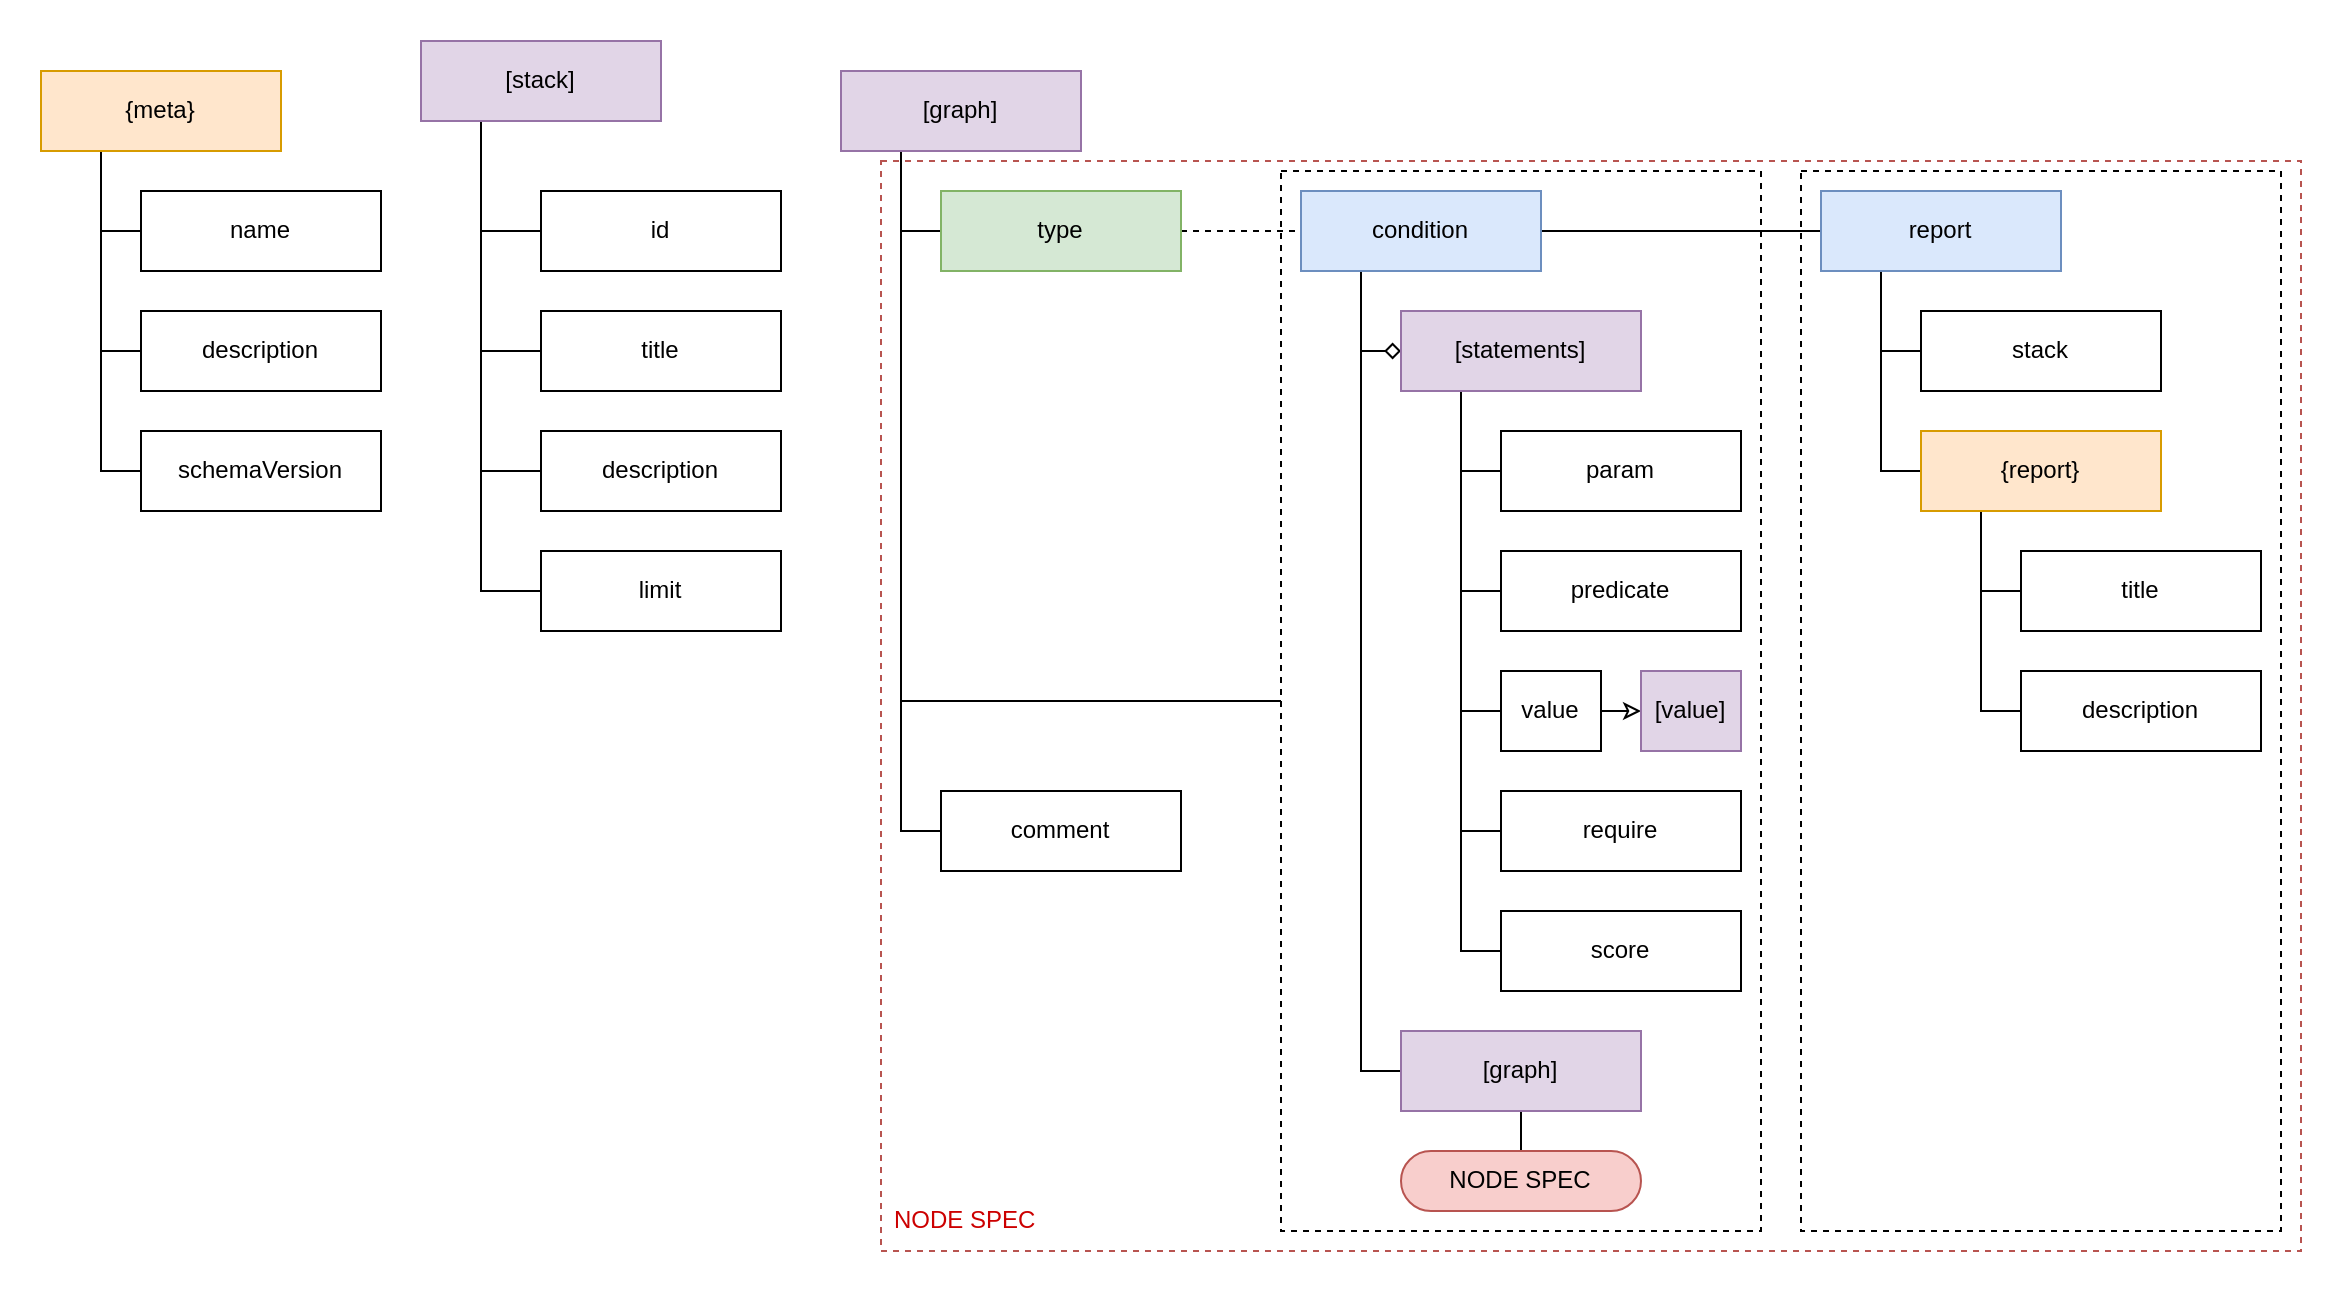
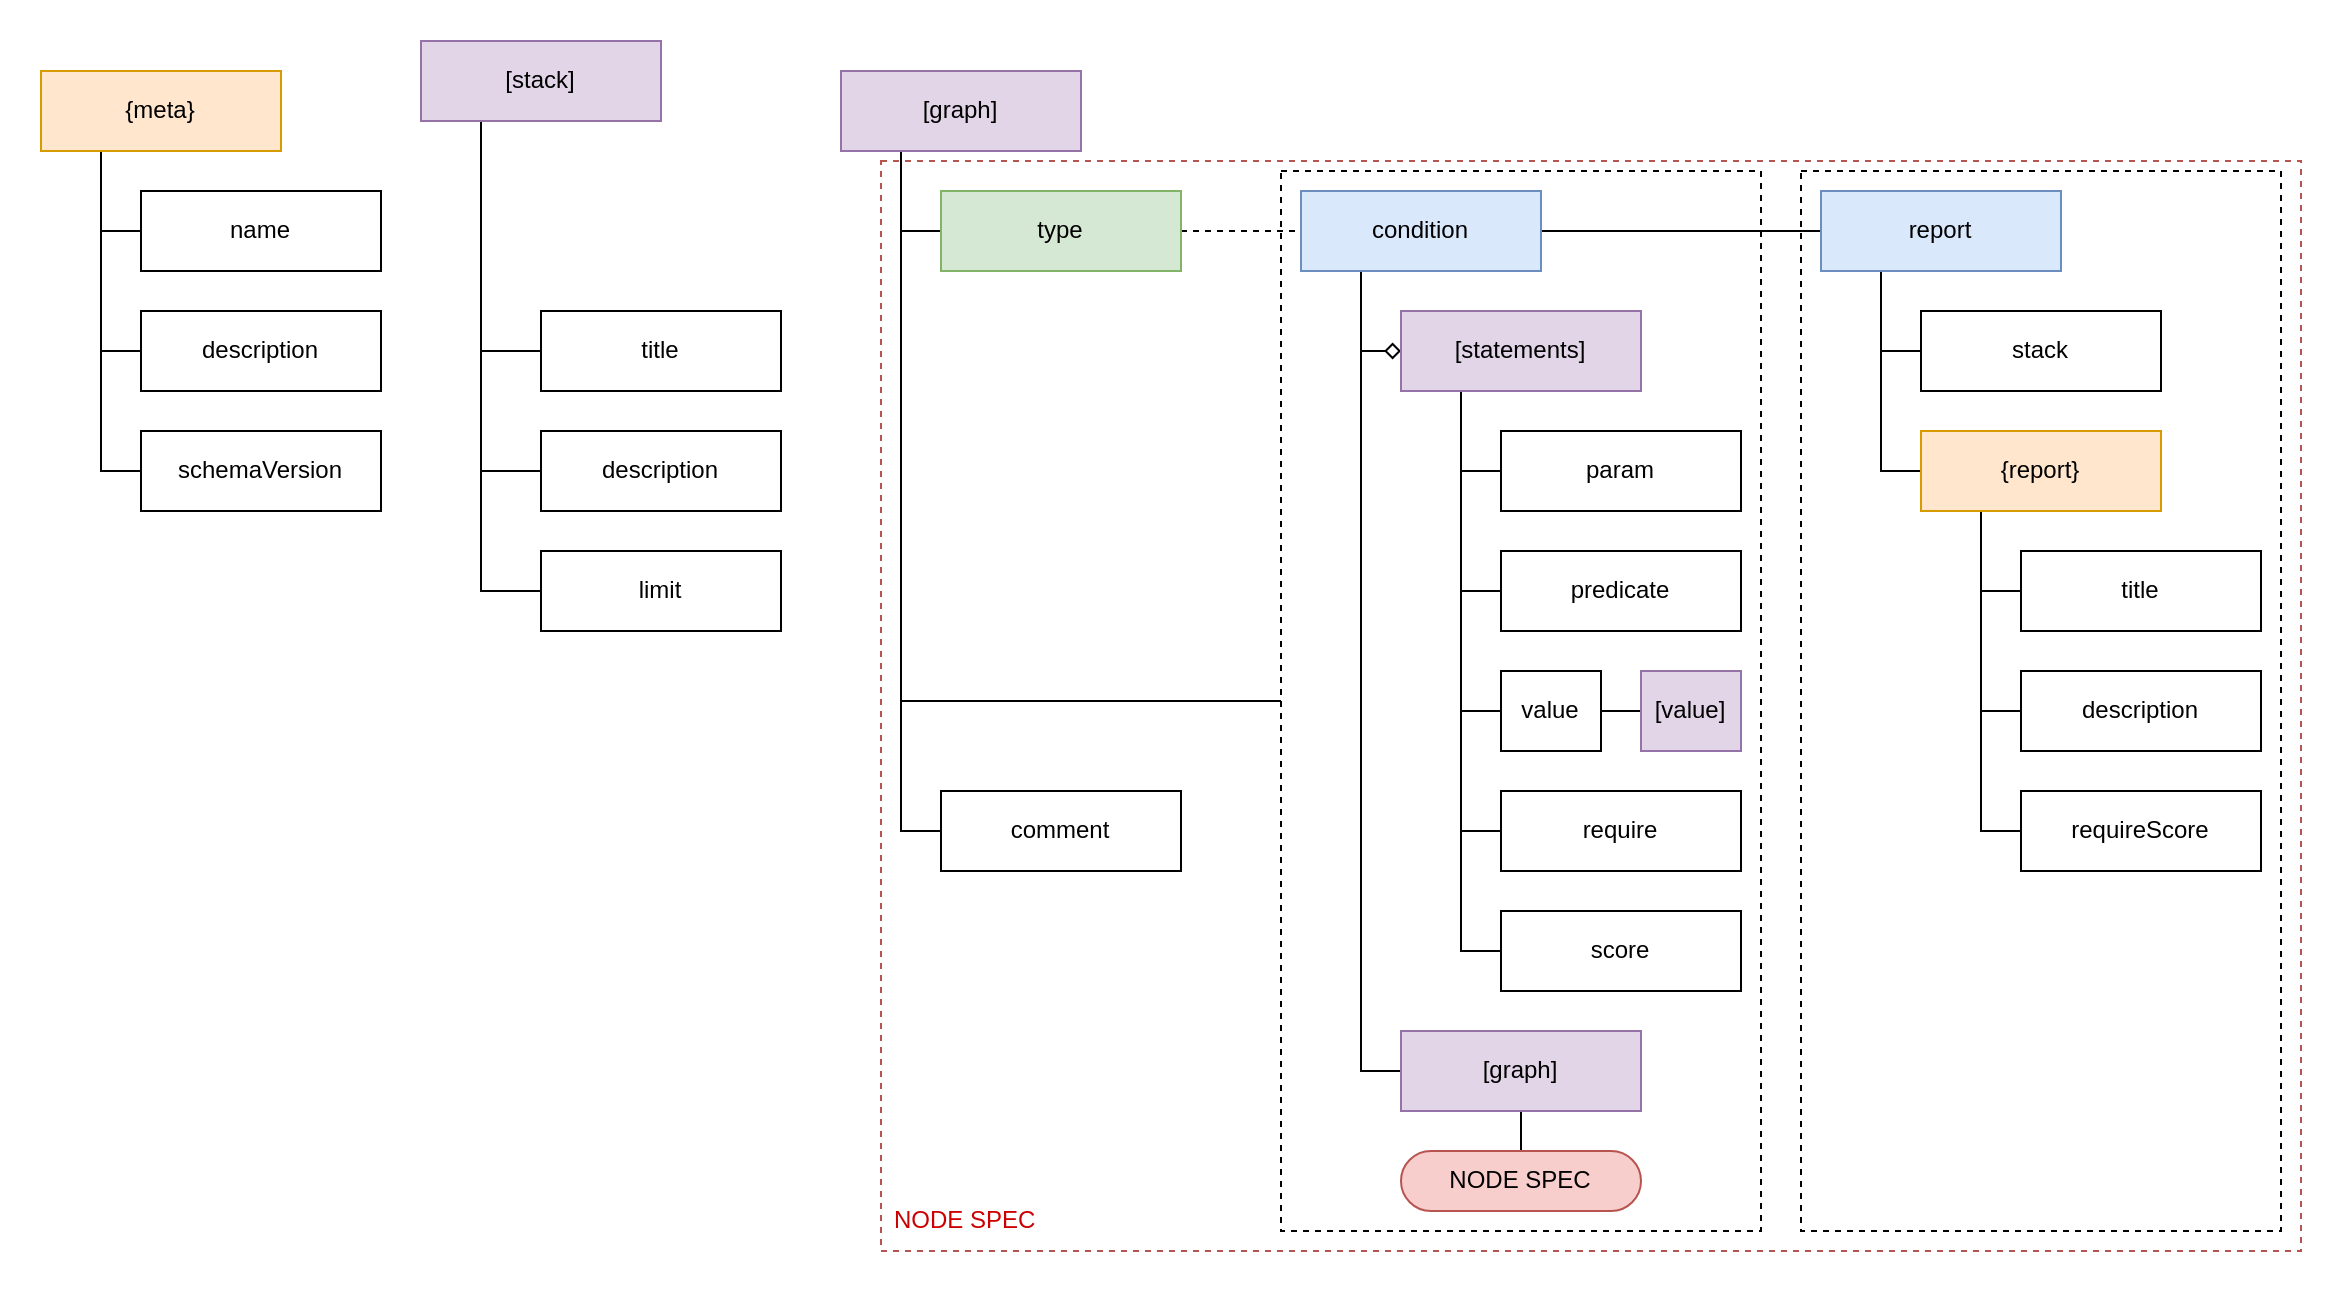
(513, 231) -> none
(661, 231) -> none
(1626, 711) -> (1631, 711)
none -> (1981, 793)
none -> (2141, 831)
